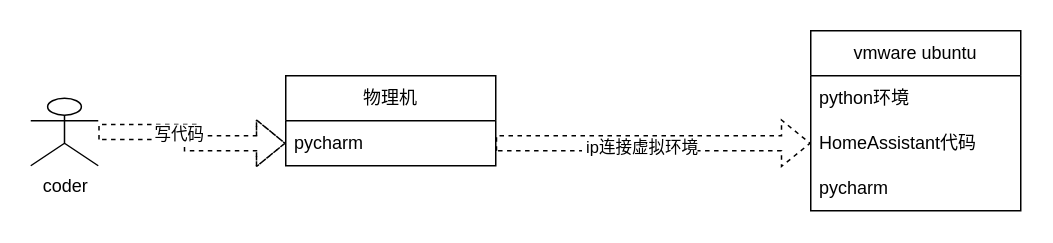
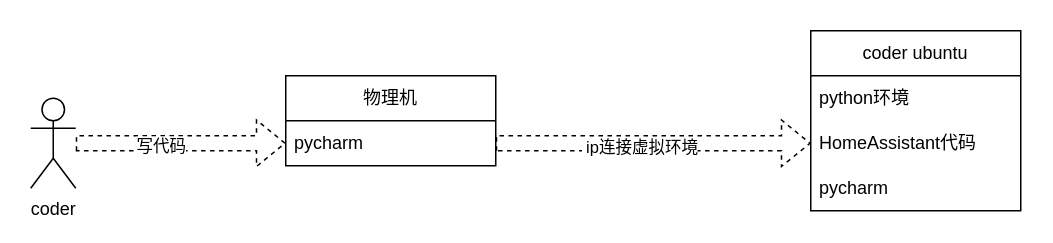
(916, 53) -> (916, 53)
(65, 132) -> (53, 143)
